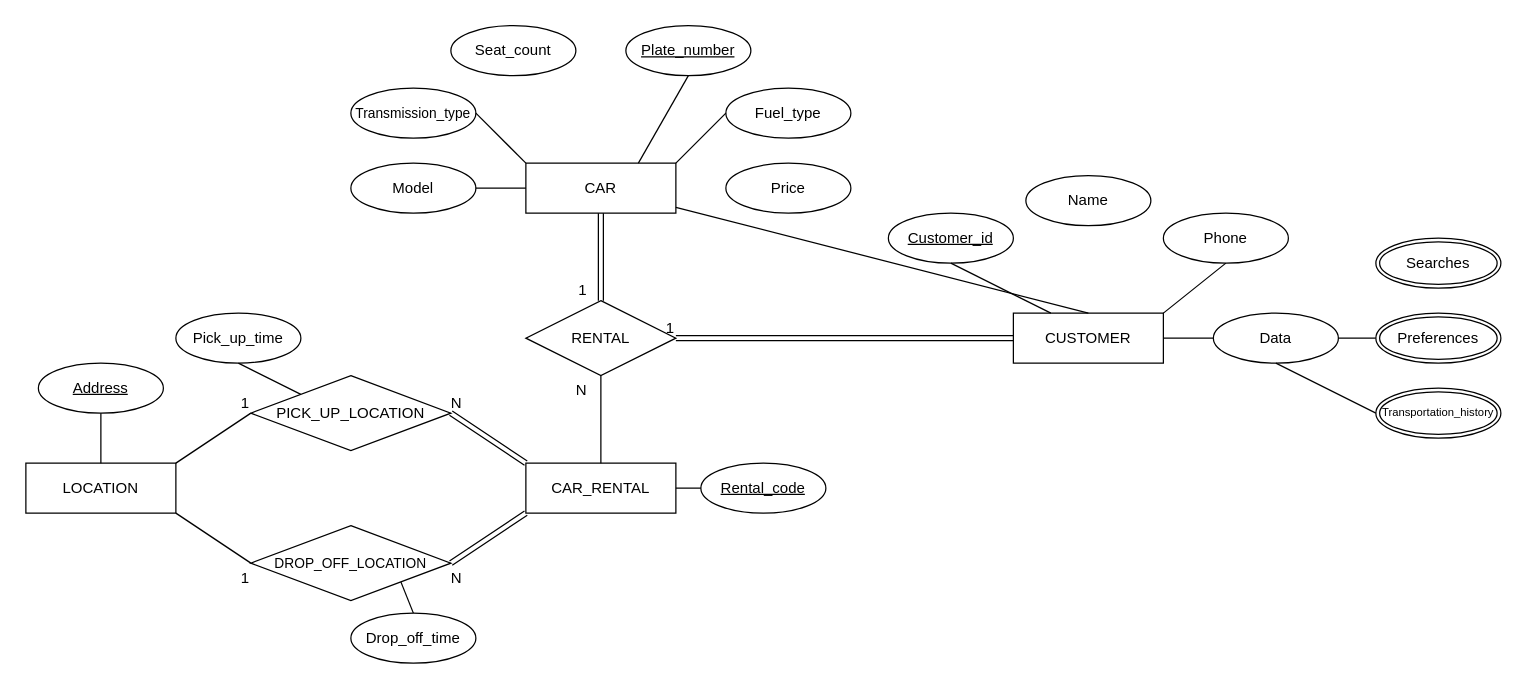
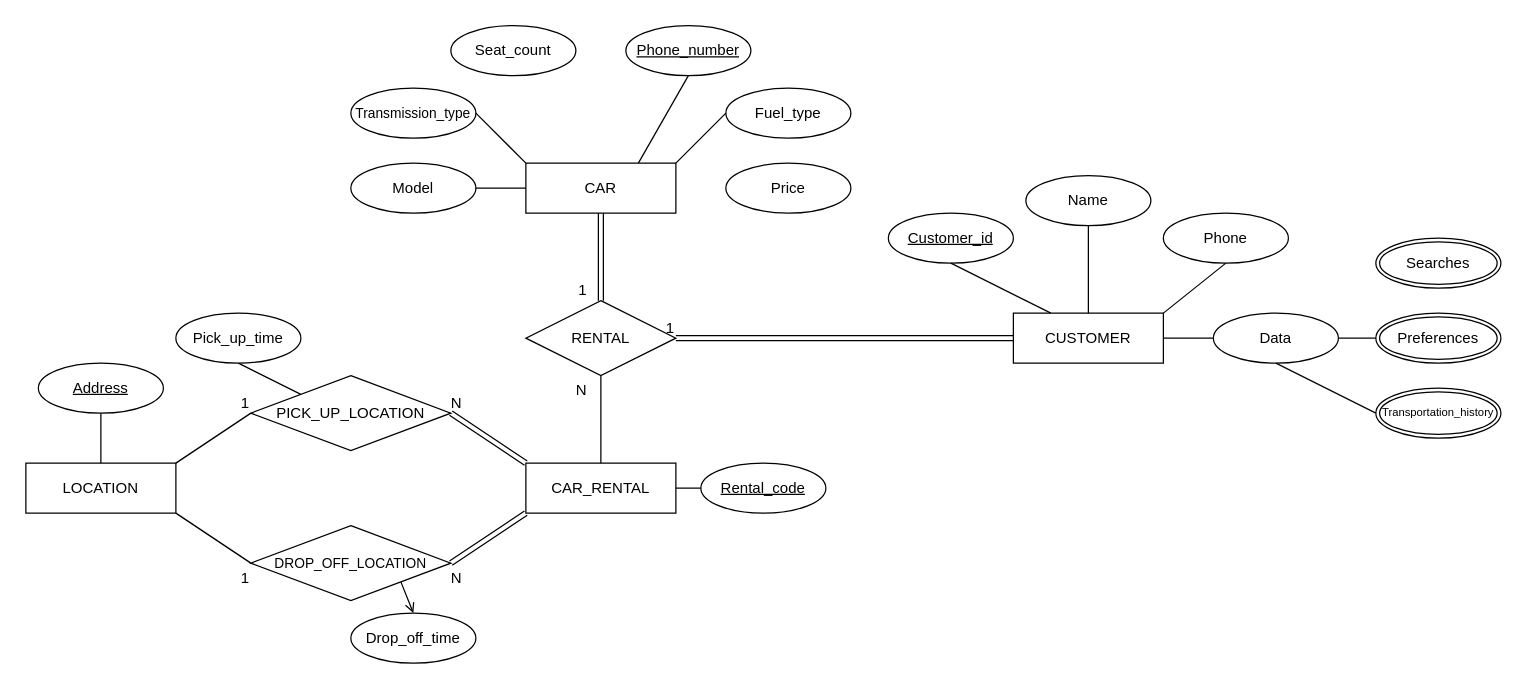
(688, 51) -> (688, 51)
(839, 249) -> (1088, 270)
(411, 607) -> (411, 607)
